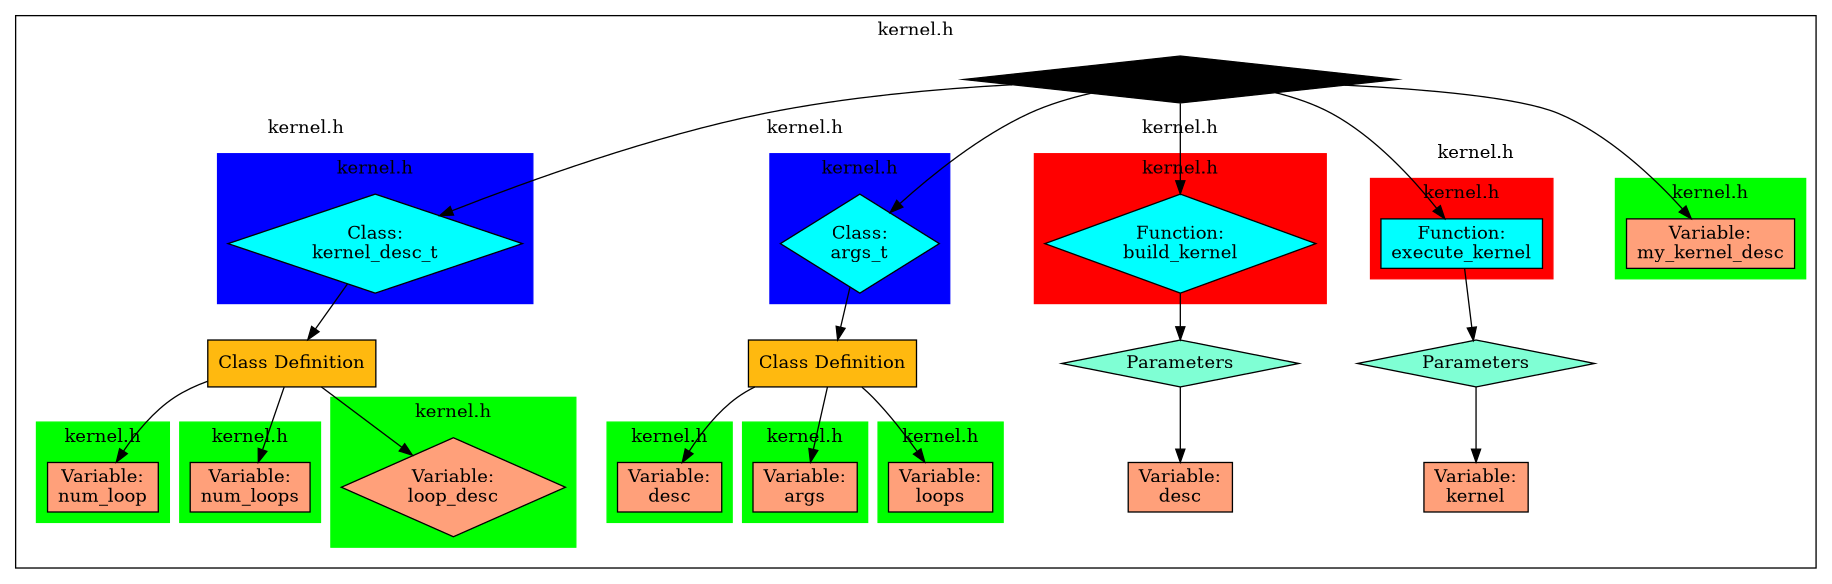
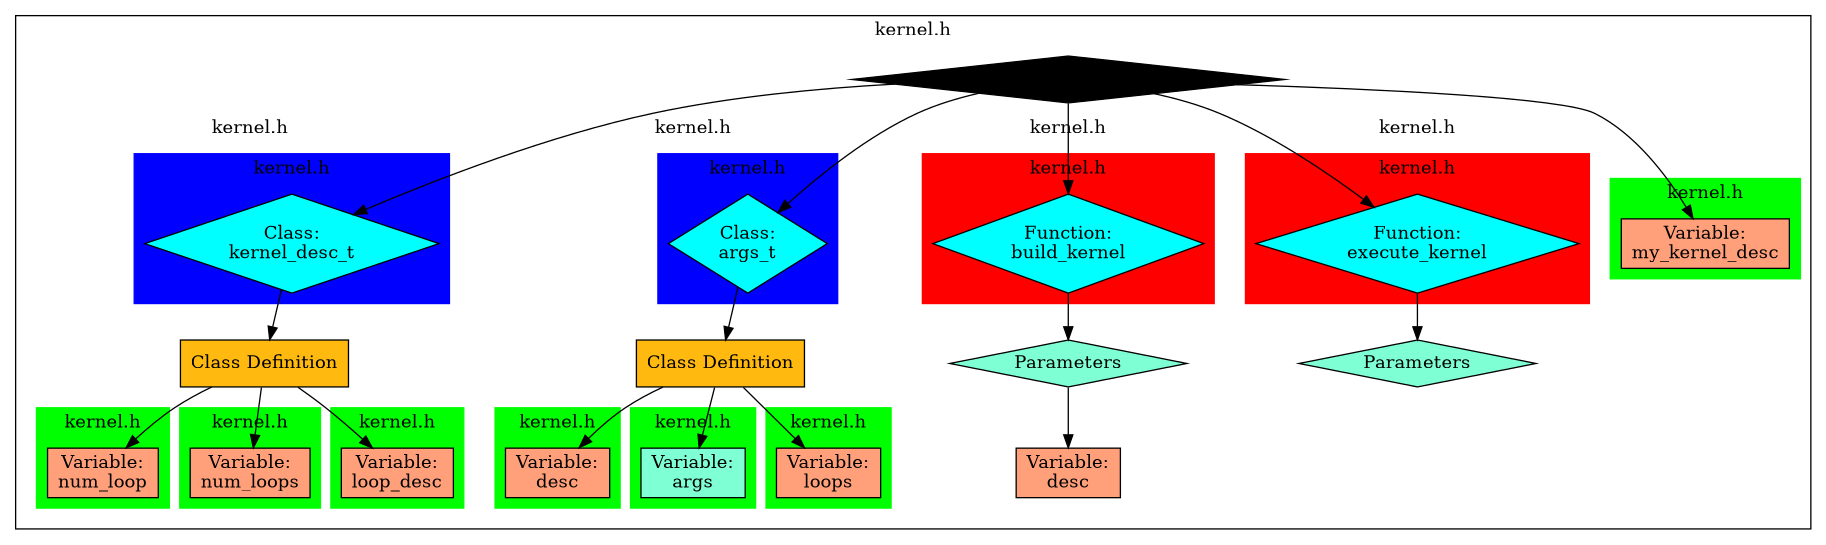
(1462, 244) -> (1417, 244)
(453, 487) -> (397, 473)
(805, 487) -> (693, 473)
(1476, 487) -> none
